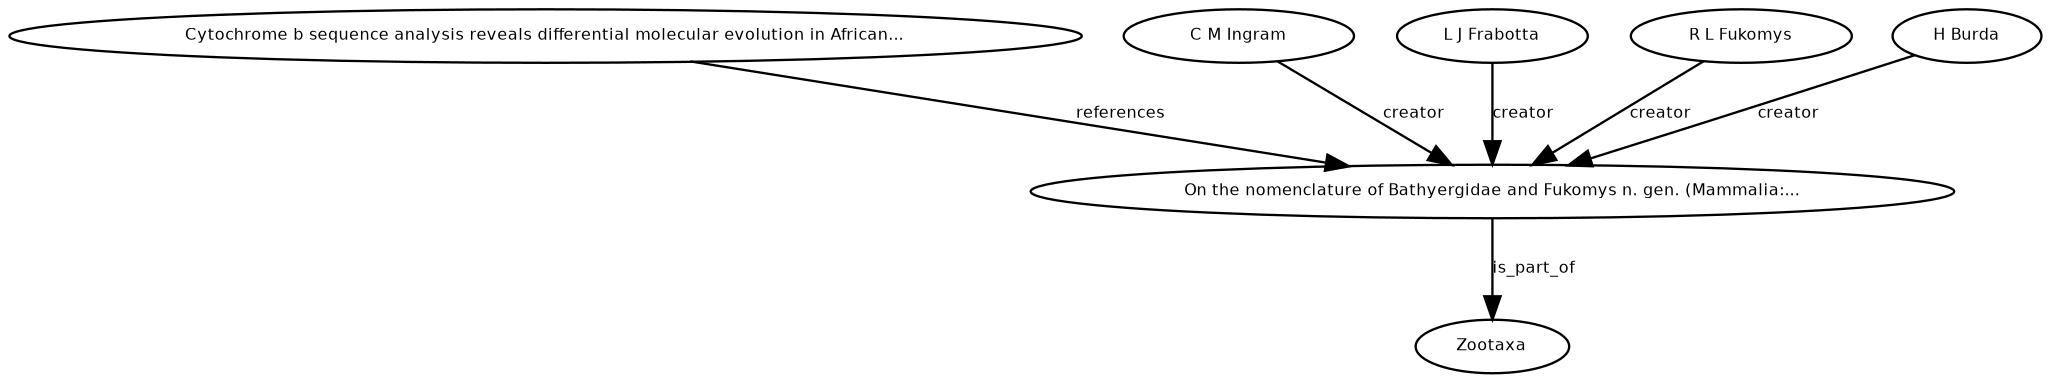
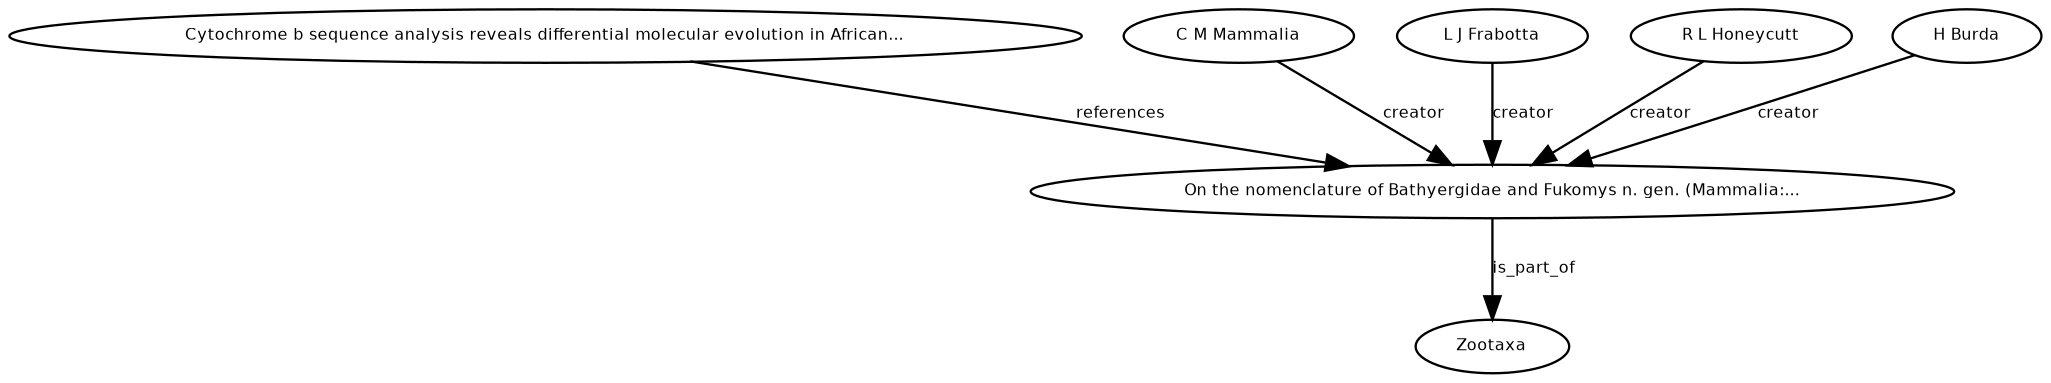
(1239, 36) -> (1239, 36)
(1741, 36) -> (1741, 36)
